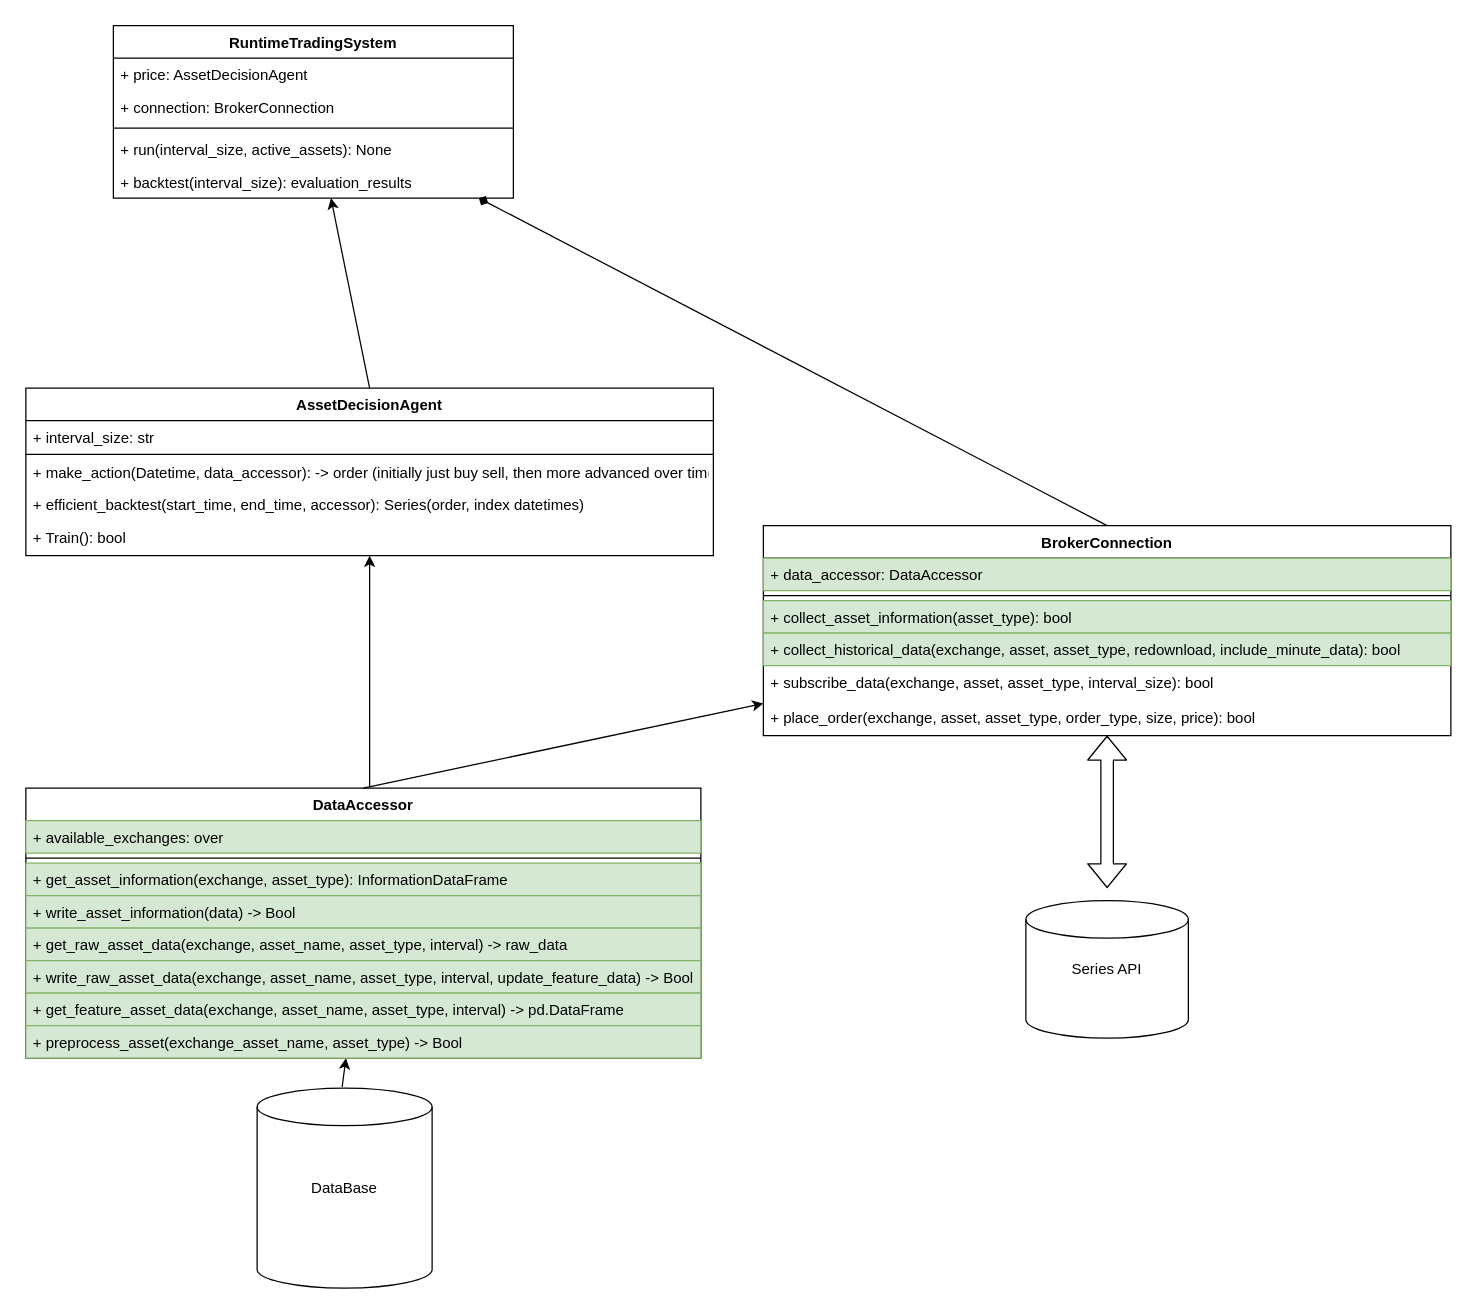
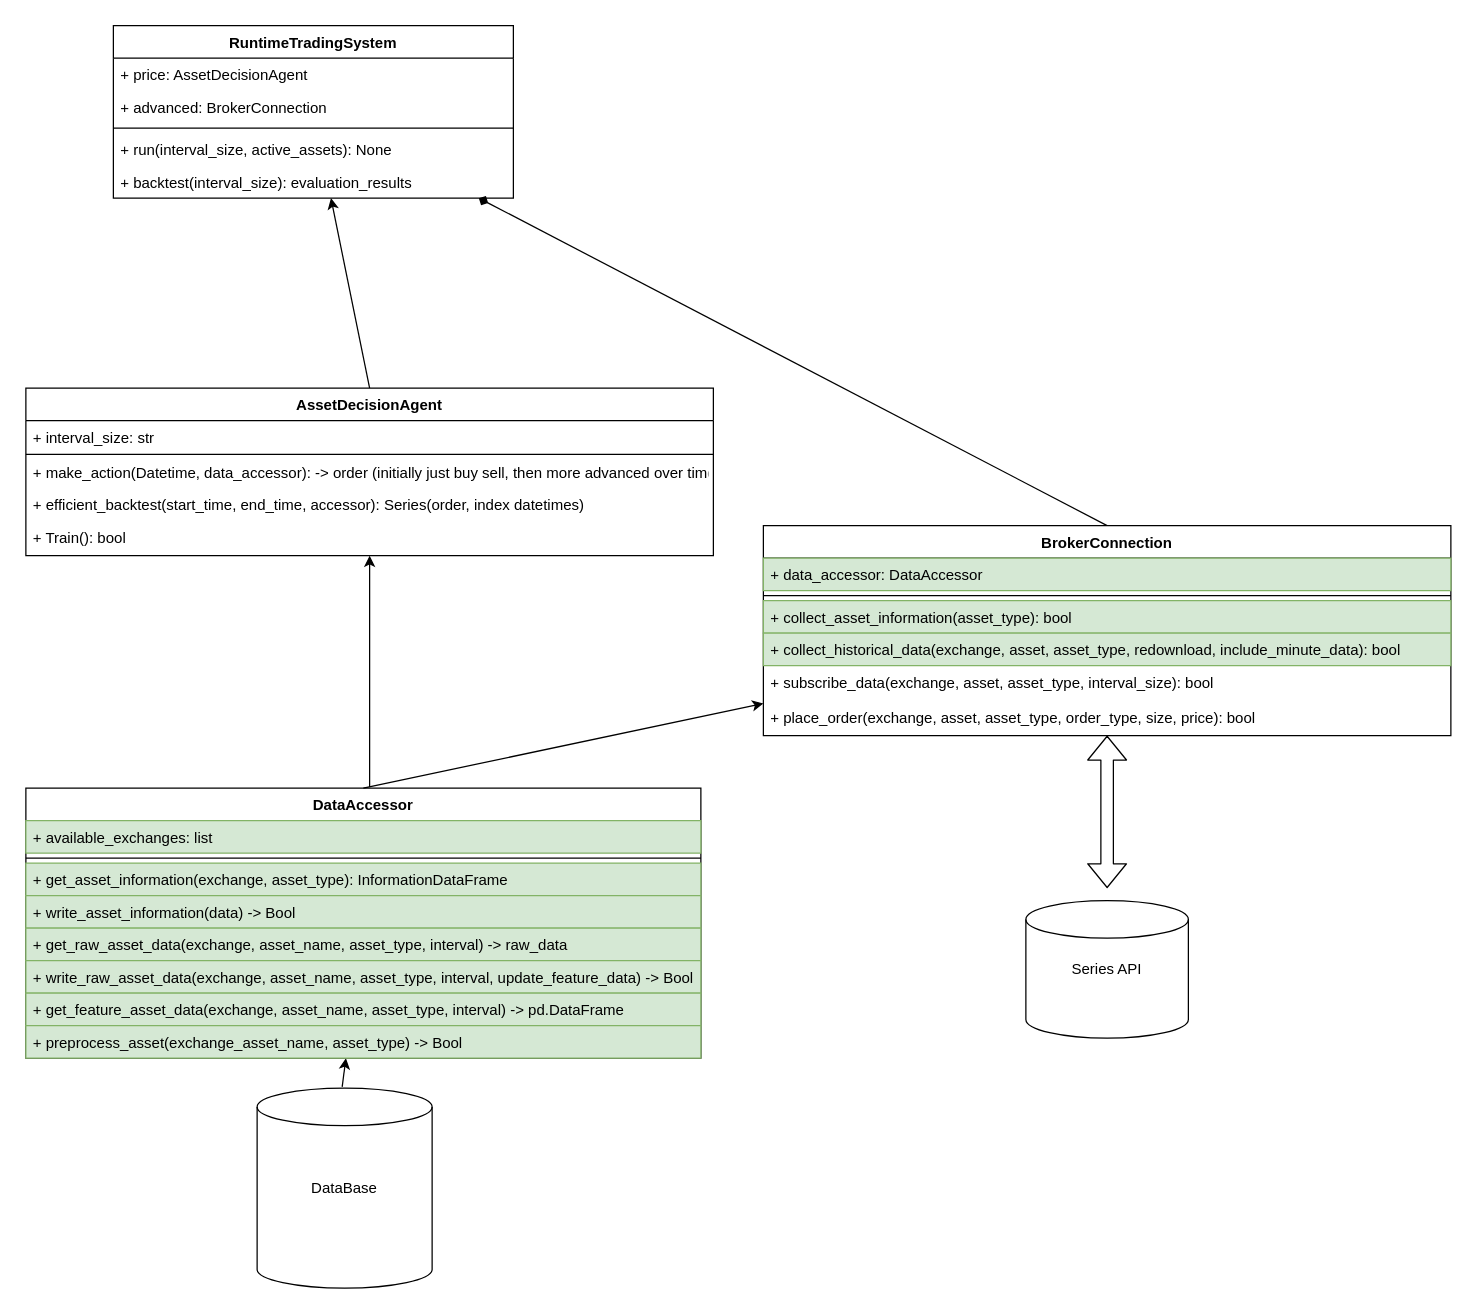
(236, 108) -> (230, 108)
(134, 838) -> (130, 838)
